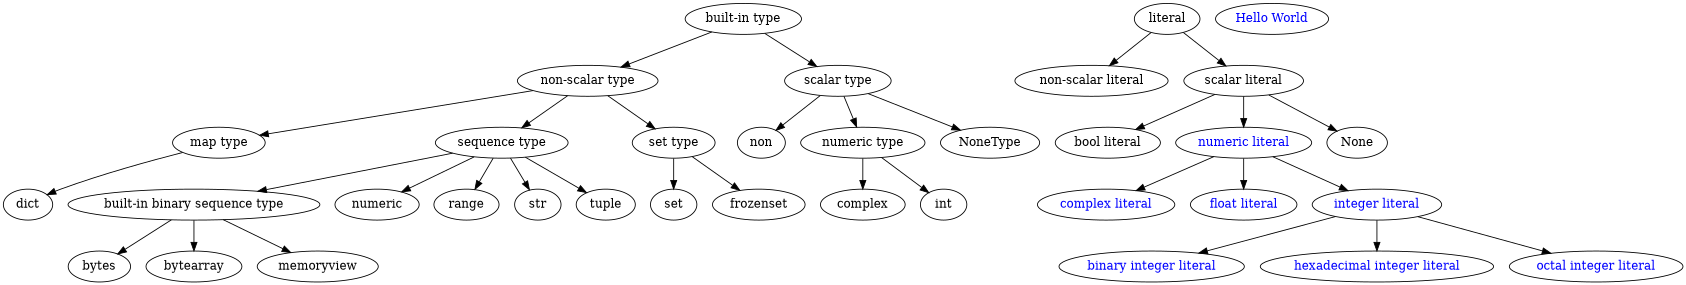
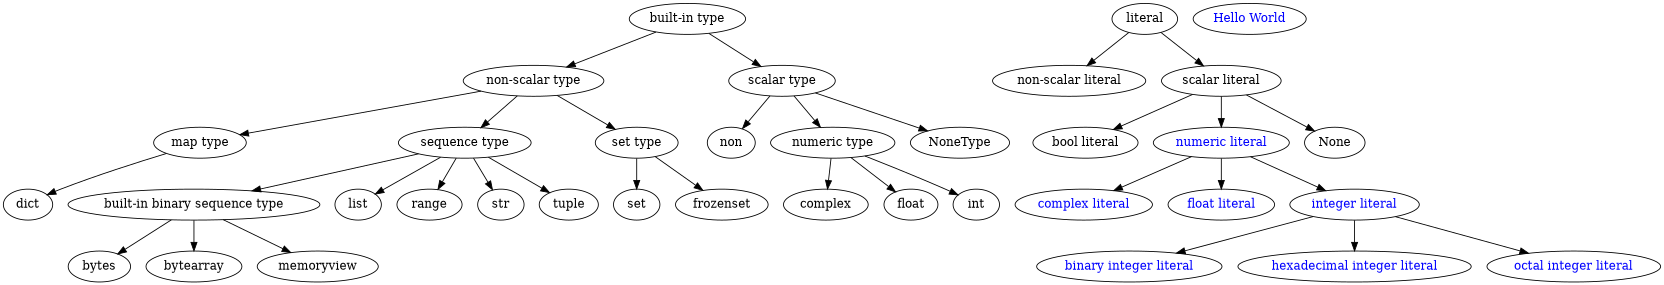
(377, 205) -> (358, 205)
none -> (911, 205)
